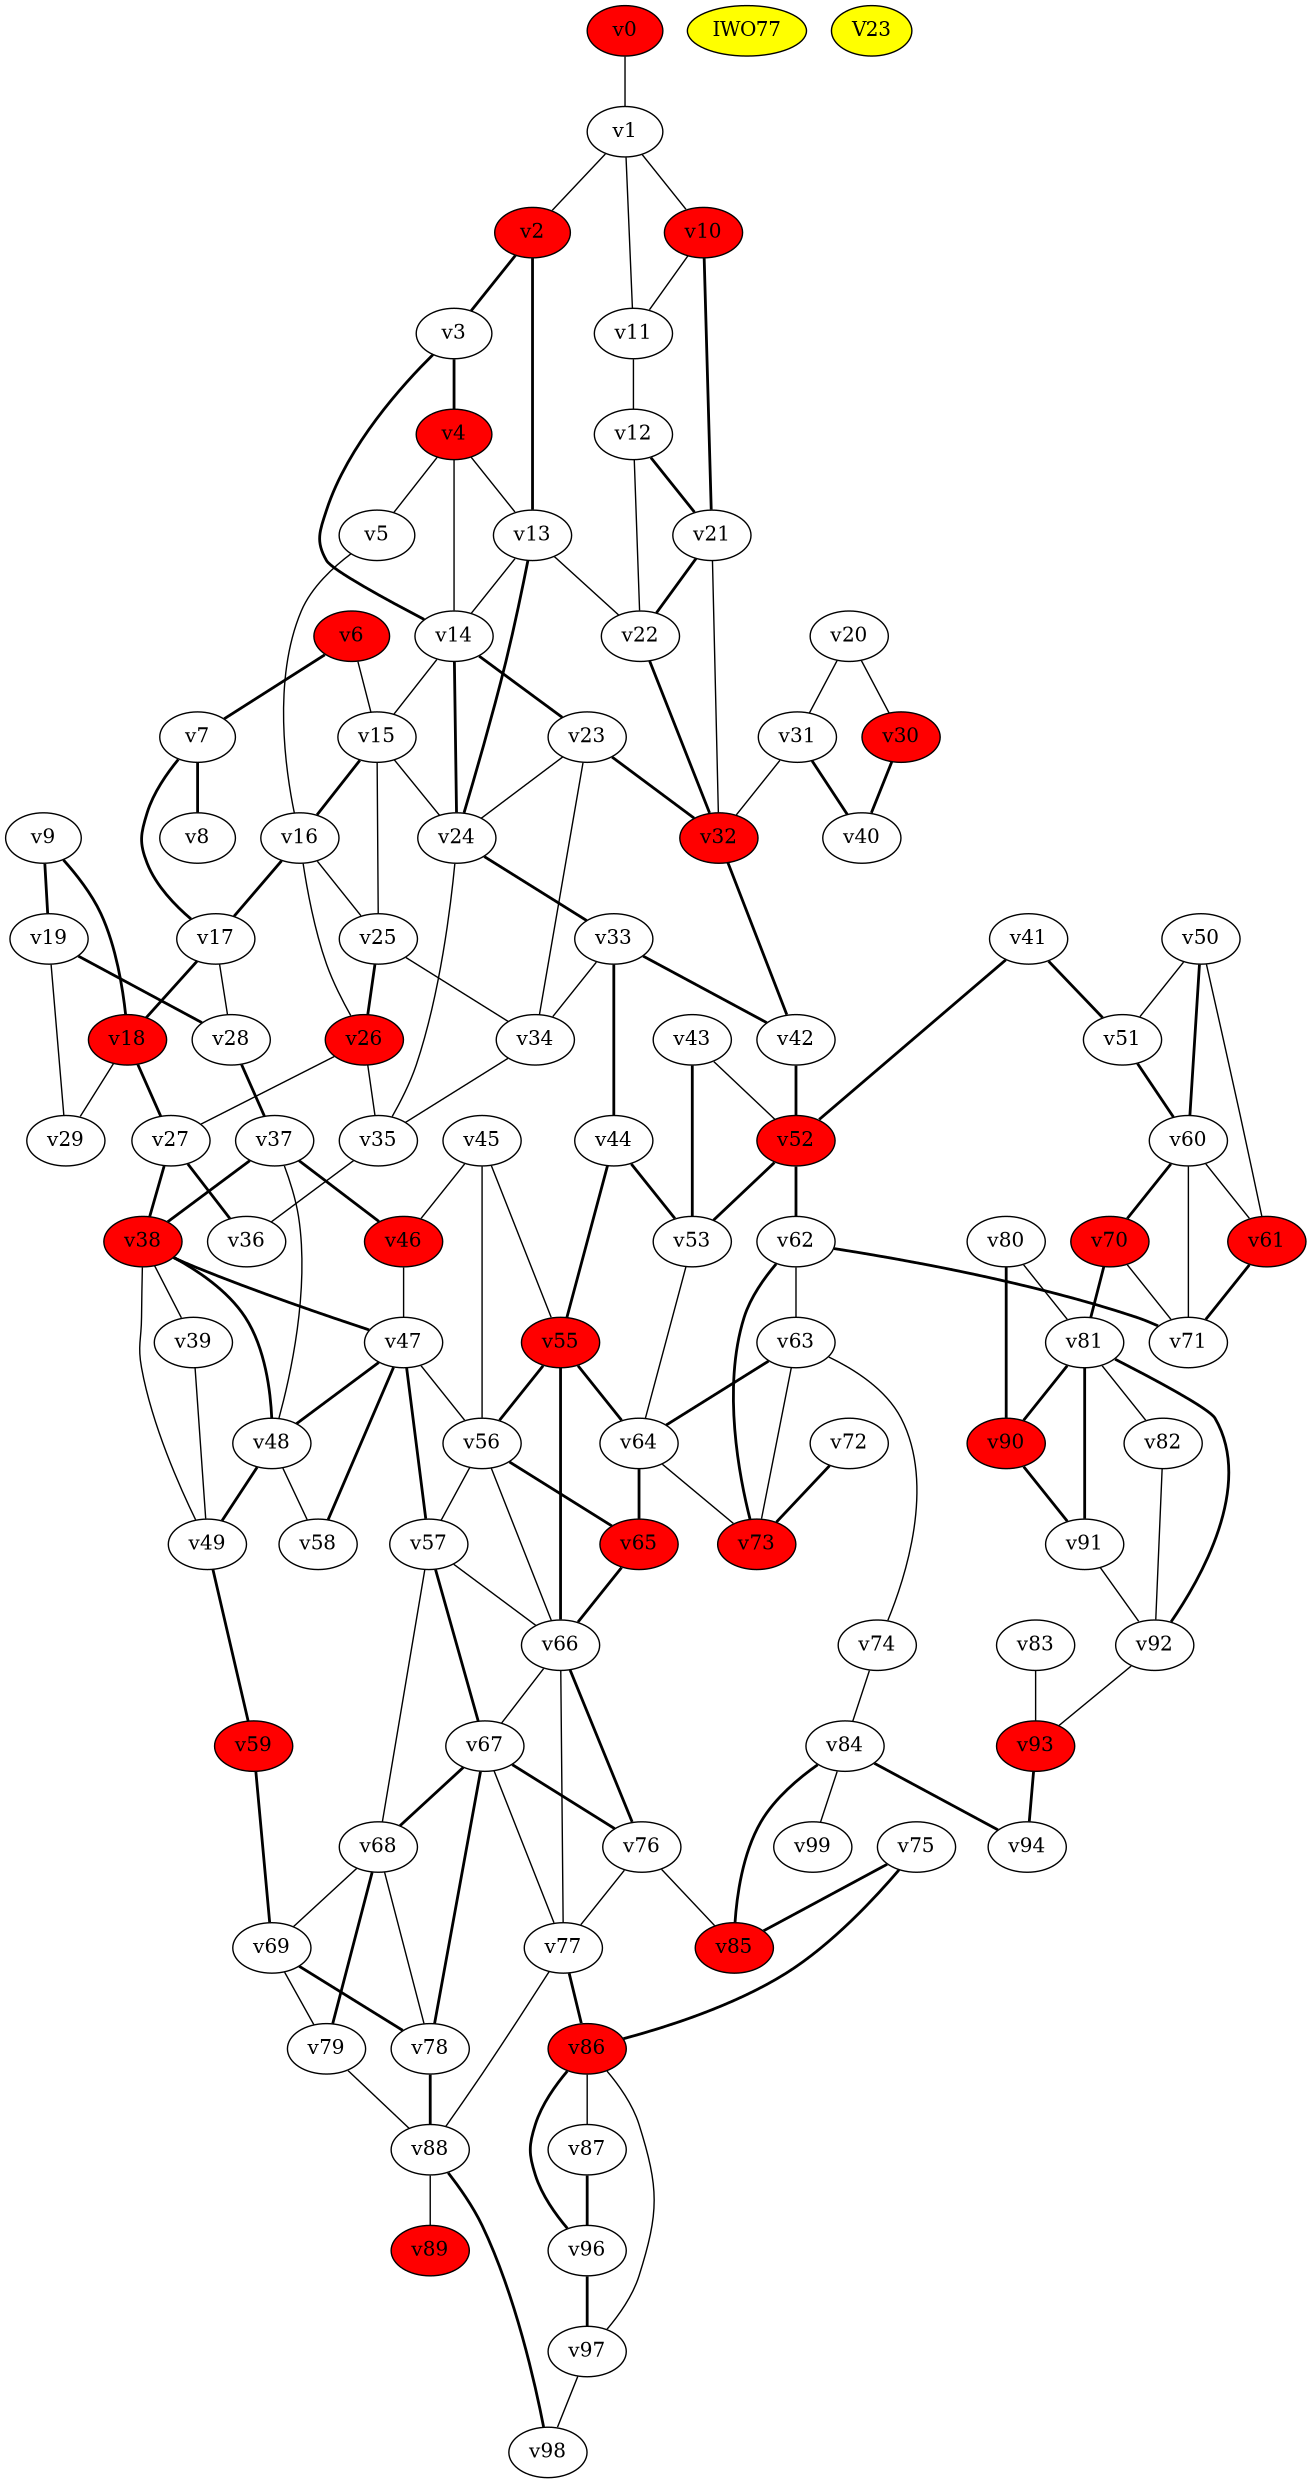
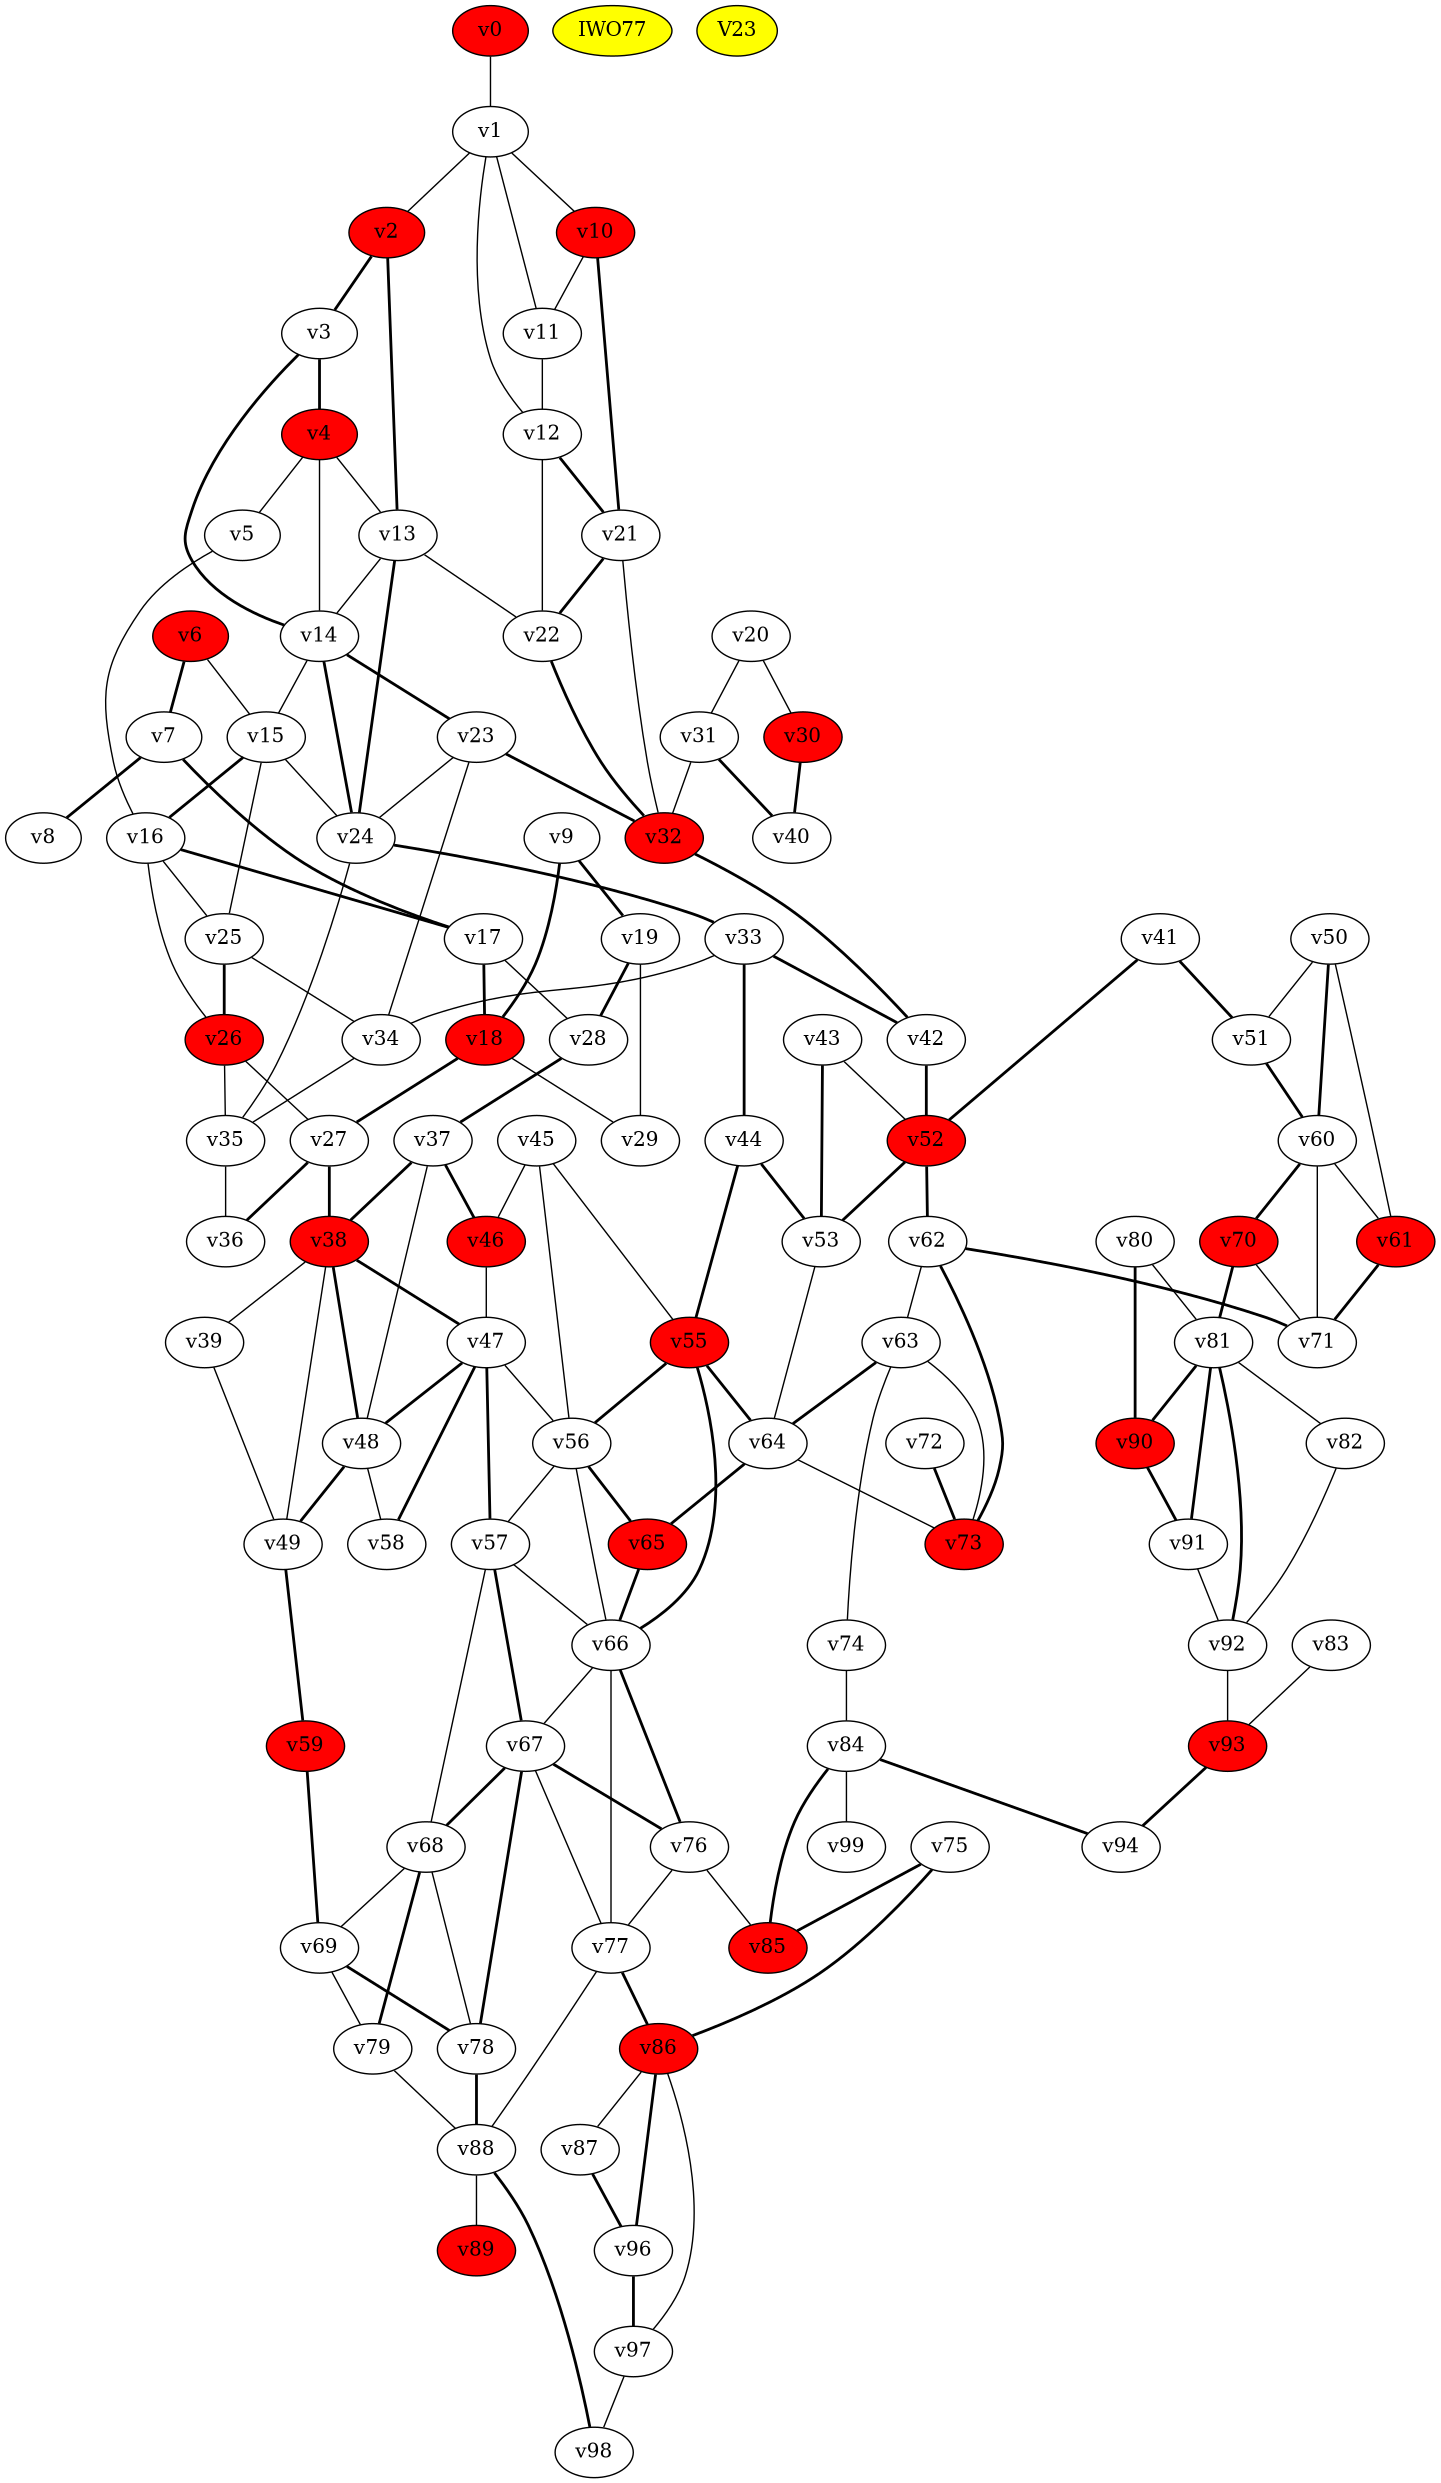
none -> (478, 290)
